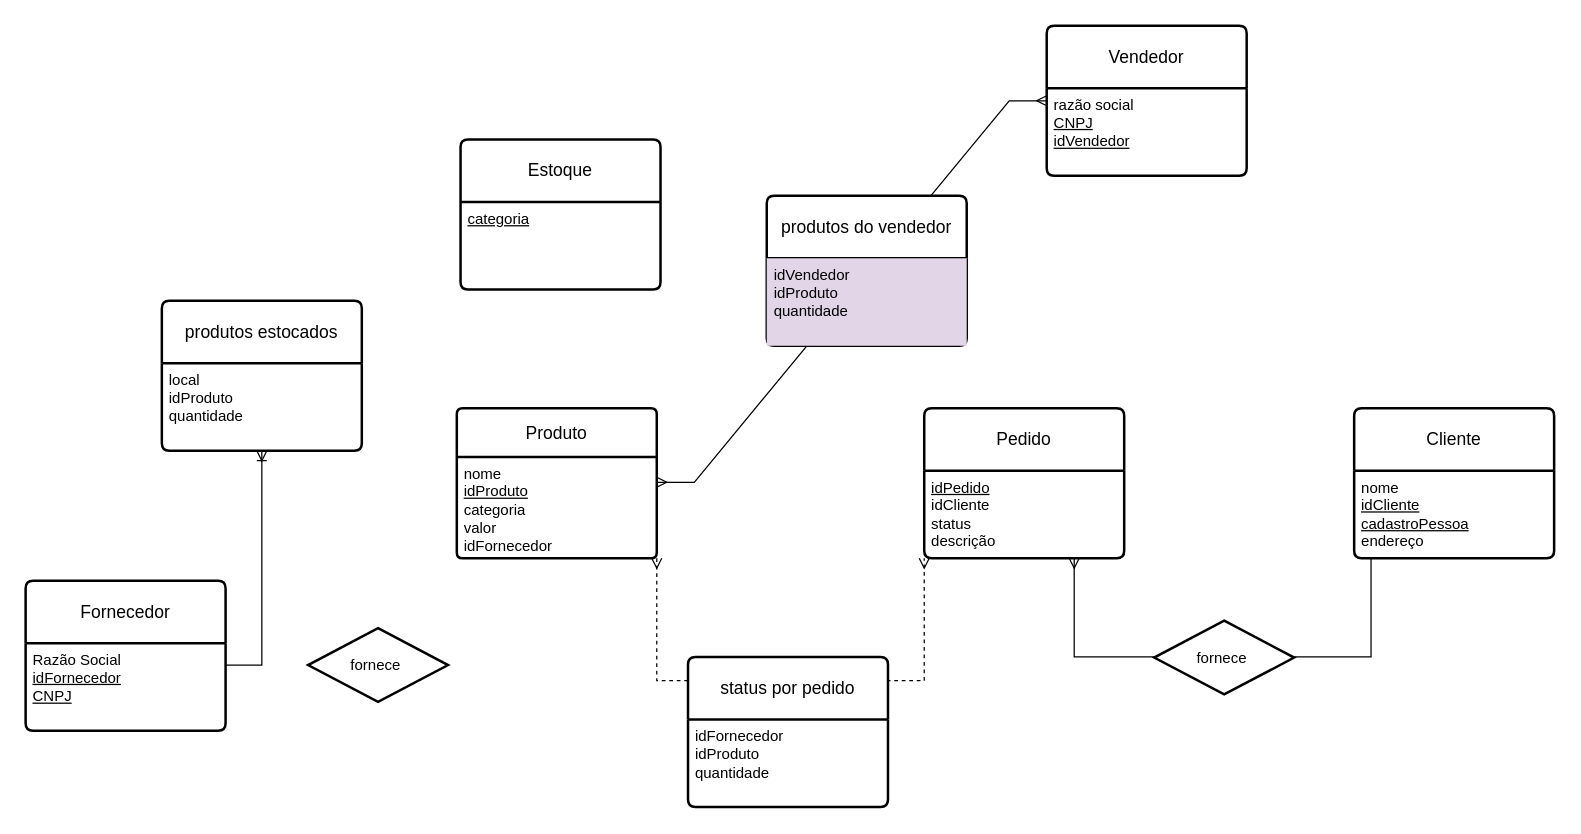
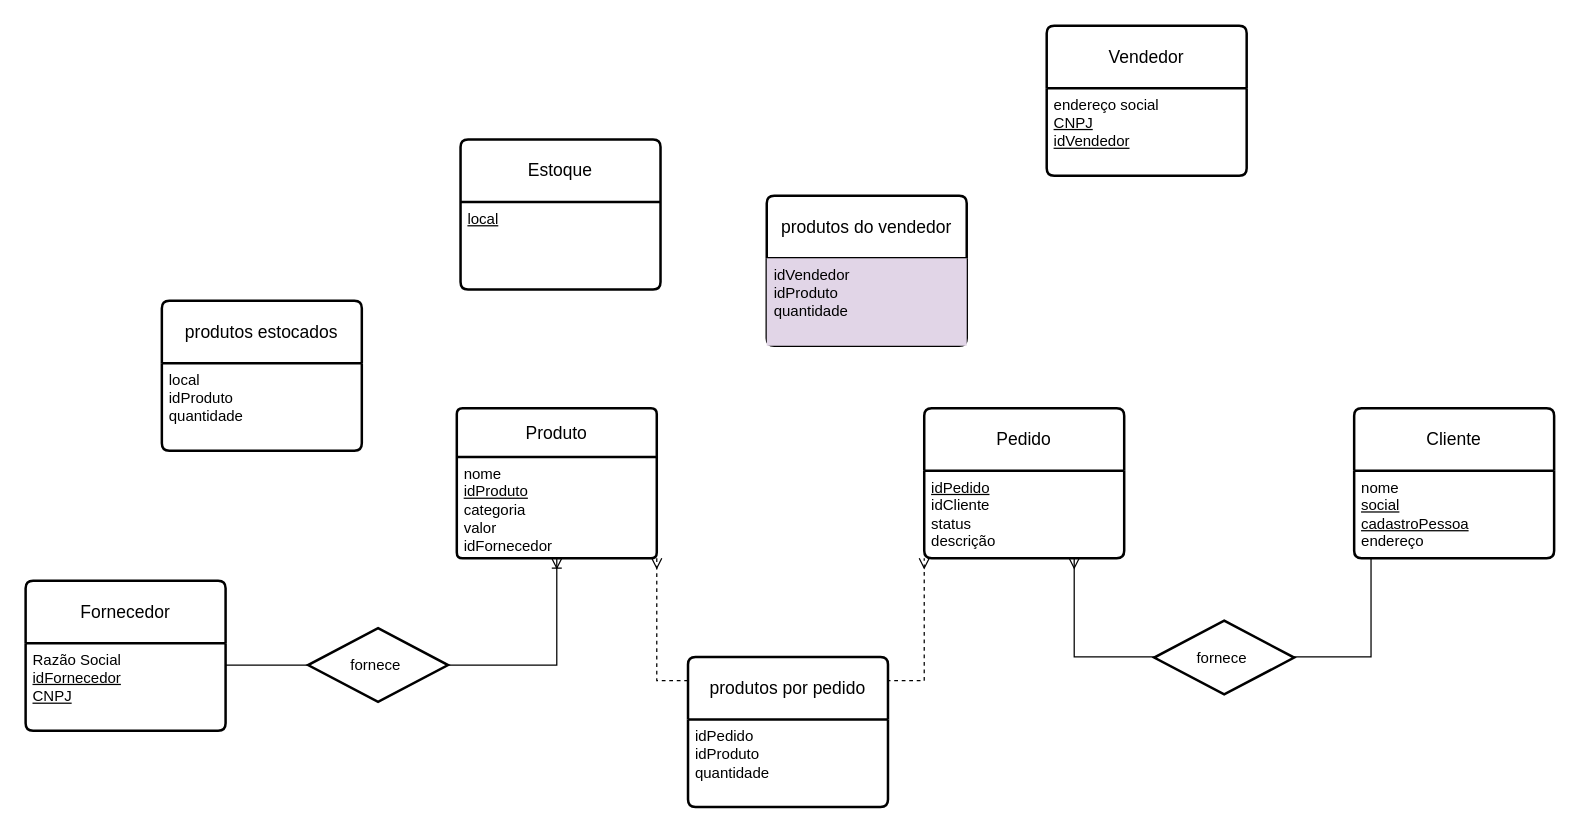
(1099, 124) -> (1112, 124)
(504, 220) -> (485, 220)
(738, 429) -> none
(1421, 515) -> (1421, 515)
(262, 561) -> (554, 665)
(788, 688) -> (788, 688)
(744, 755) -> (736, 755)
